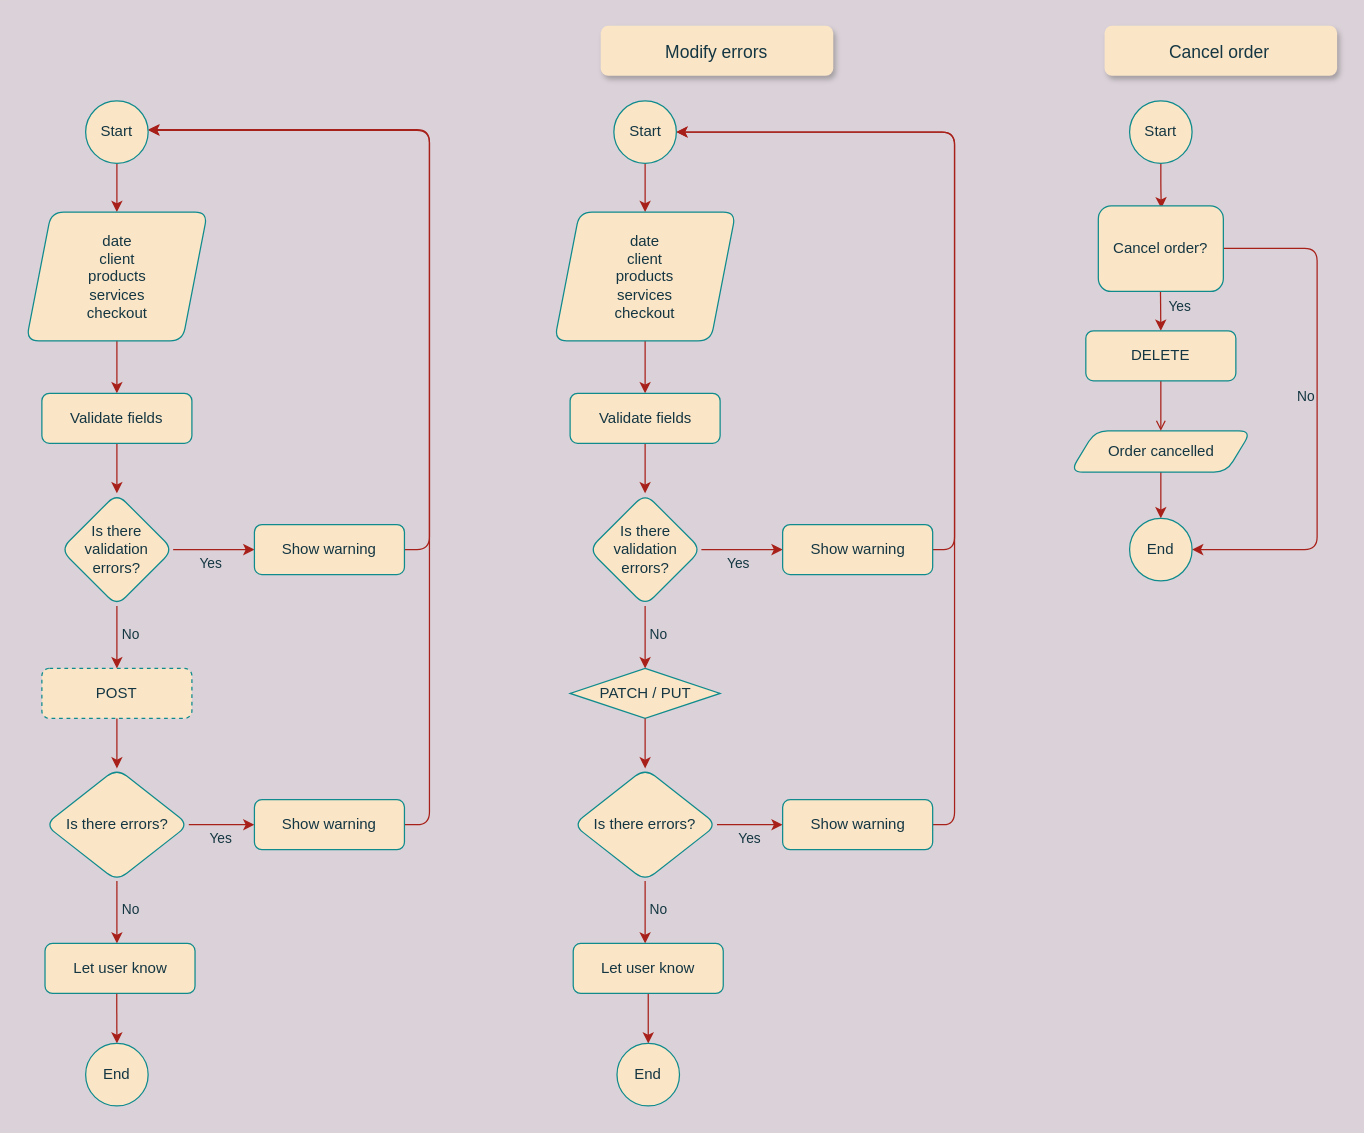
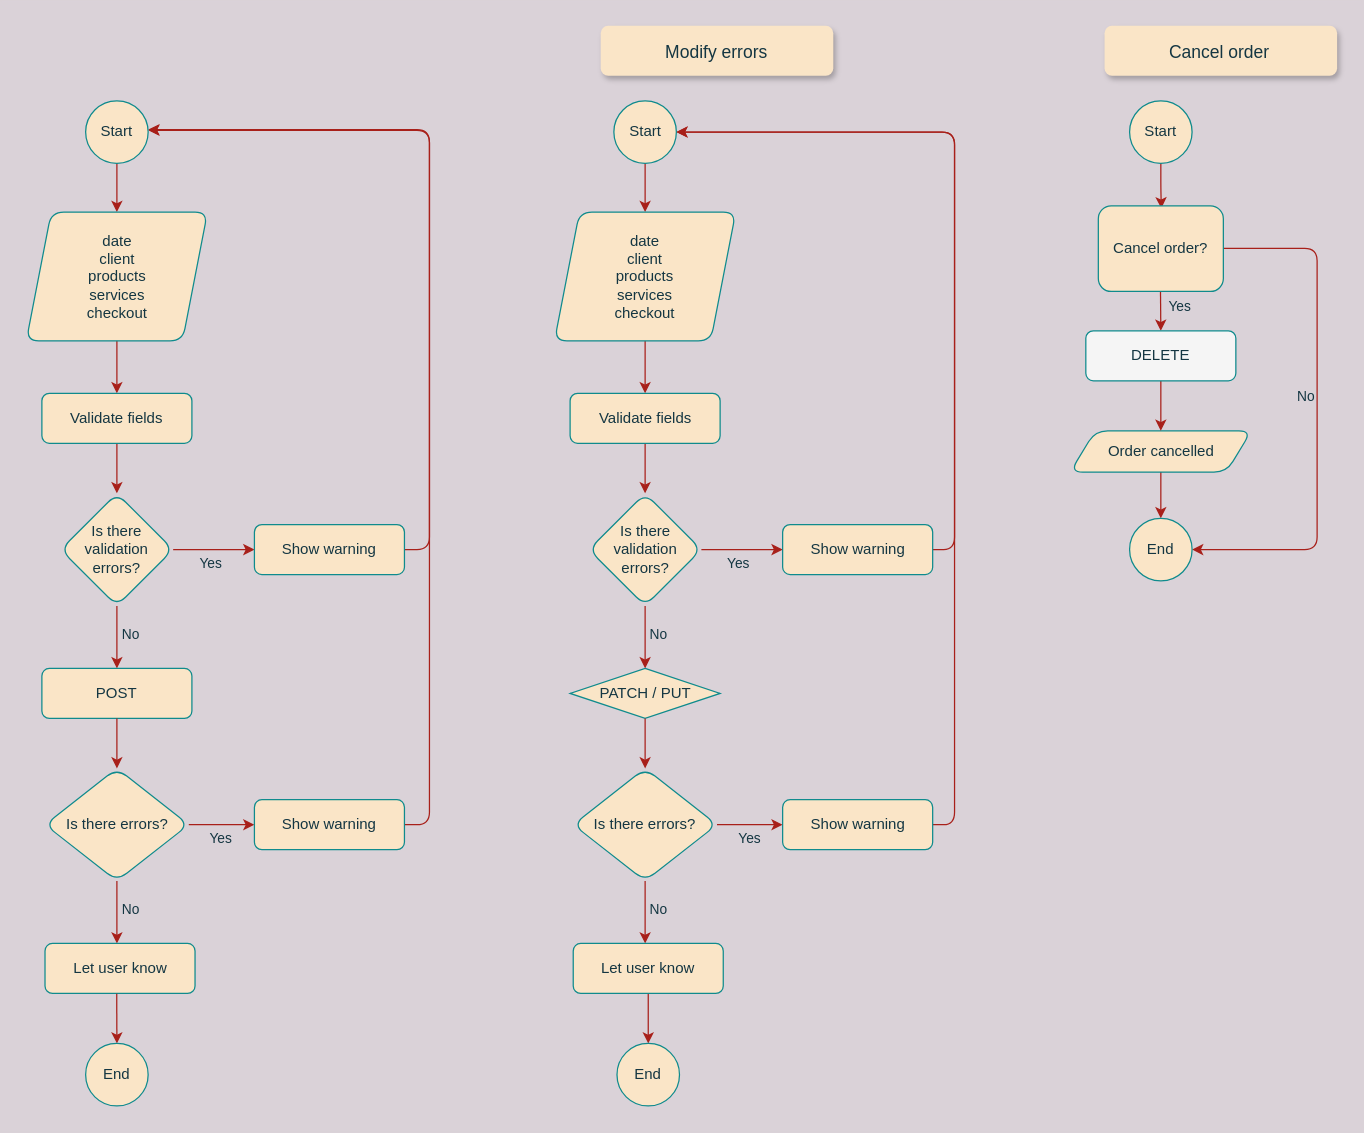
(1161, 356) -> (1161, 356)
(1161, 423) -> (1161, 421)
(117, 693) -> (117, 693)
